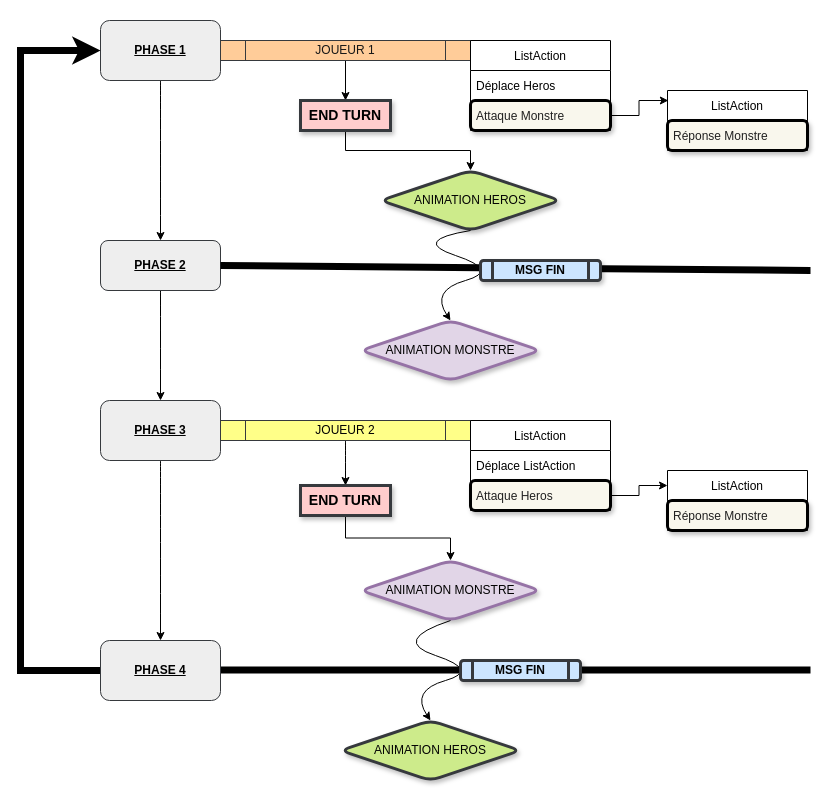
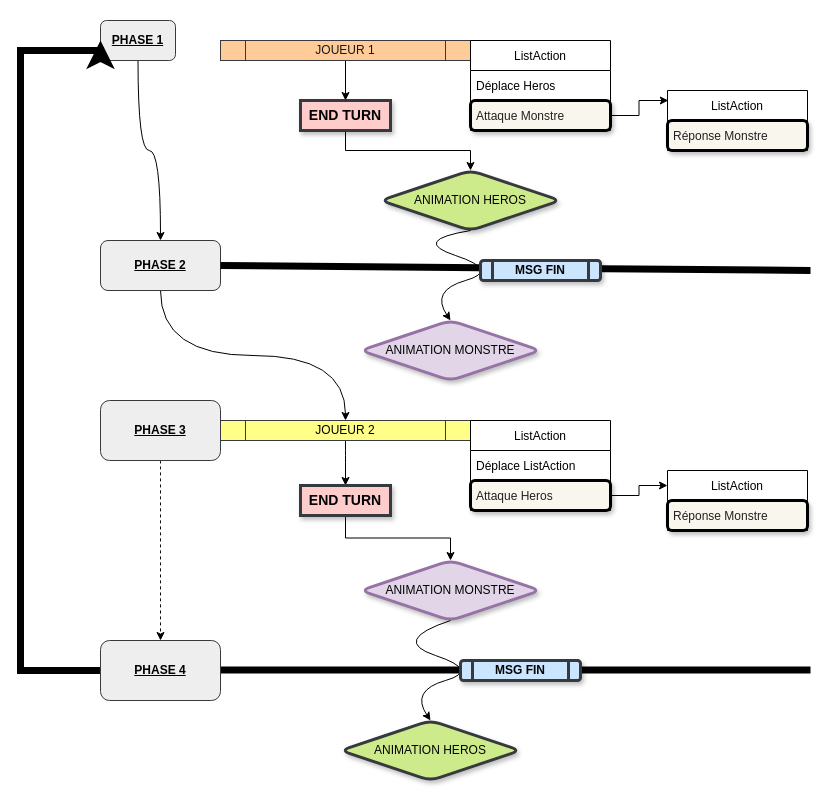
(161, 51) -> (138, 41)
(161, 343) -> (253, 356)
(161, 549) -> (161, 549)
